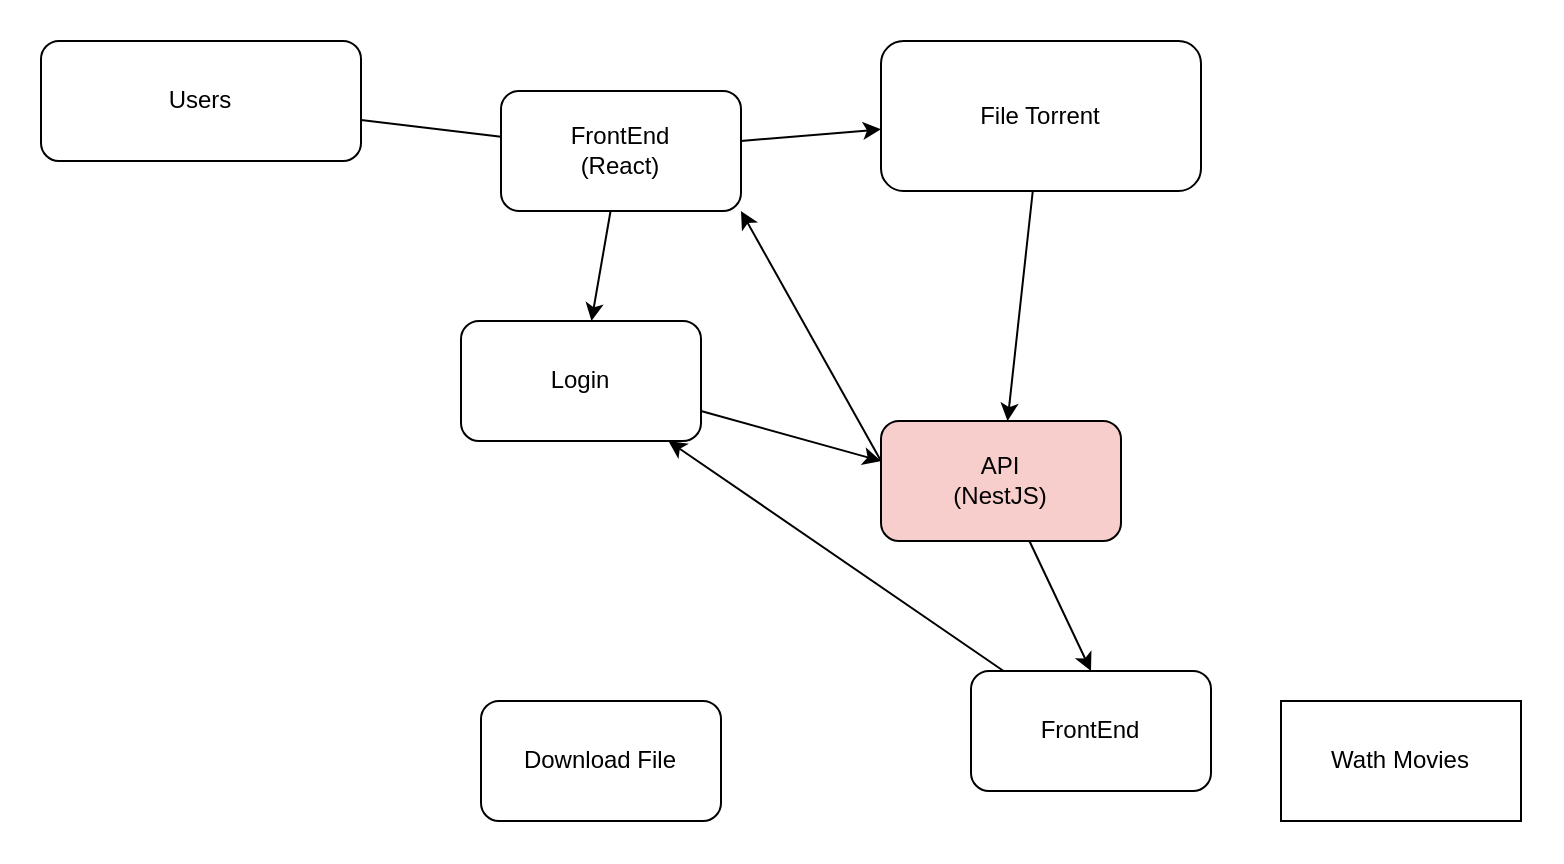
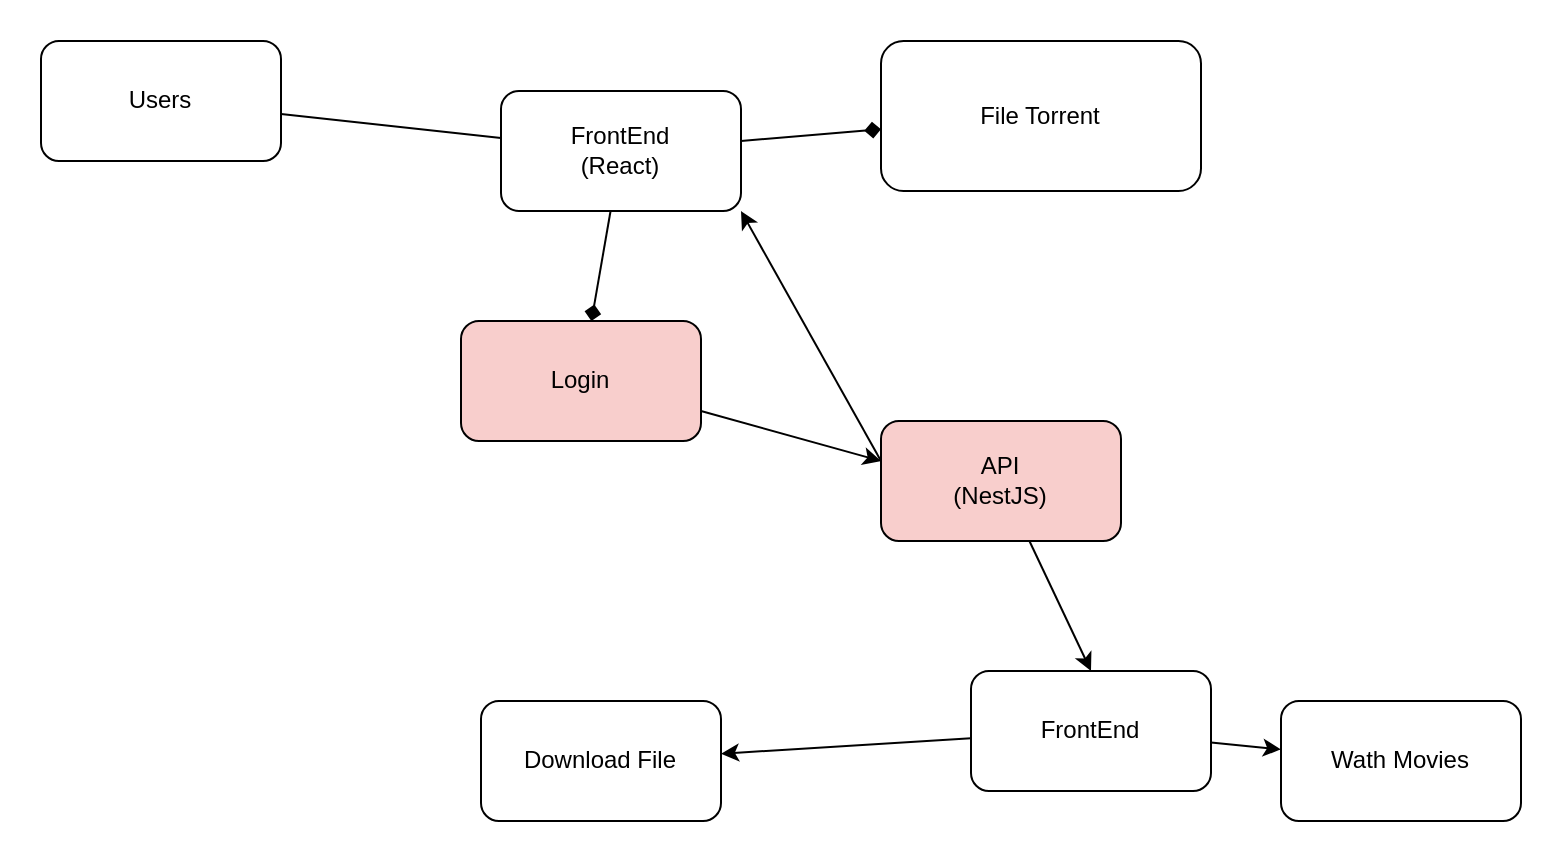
(201, 101) -> (161, 101)
(865, 131) -> (864, 131)
(1021, 300) -> none
(594, 306) -> (594, 305)
(581, 381) -> (581, 381)
(842, 560) -> (853, 746)
none -> (1239, 745)
(1401, 761) -> (1401, 761)
